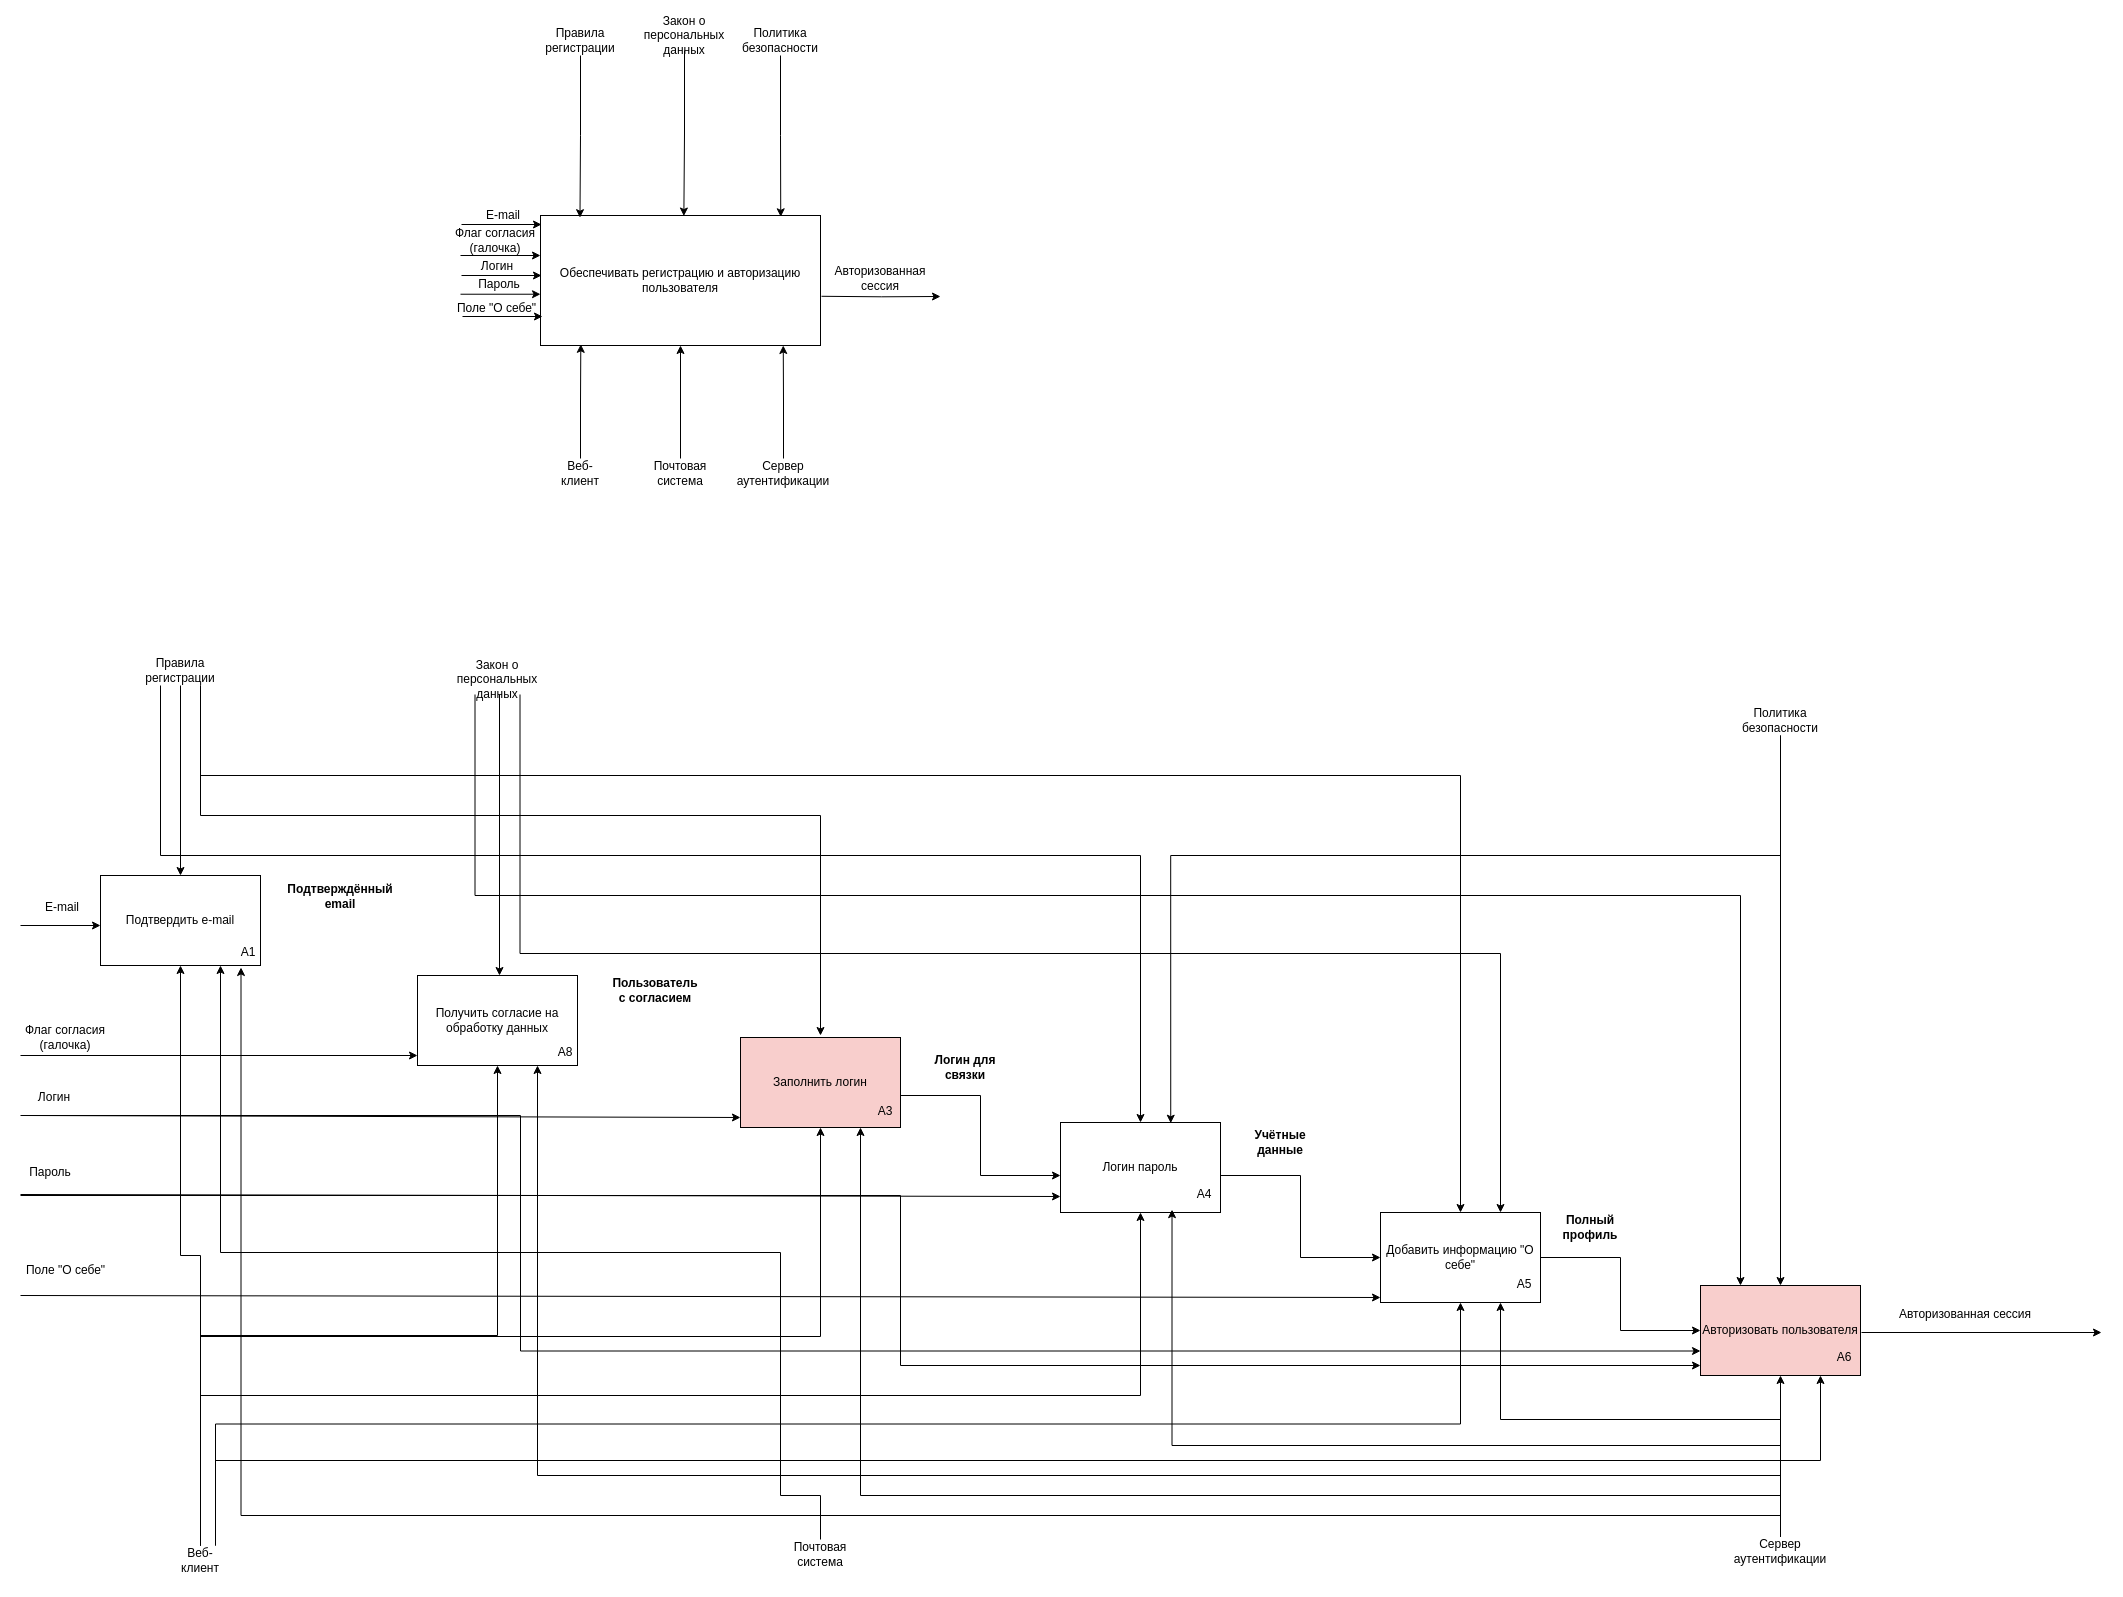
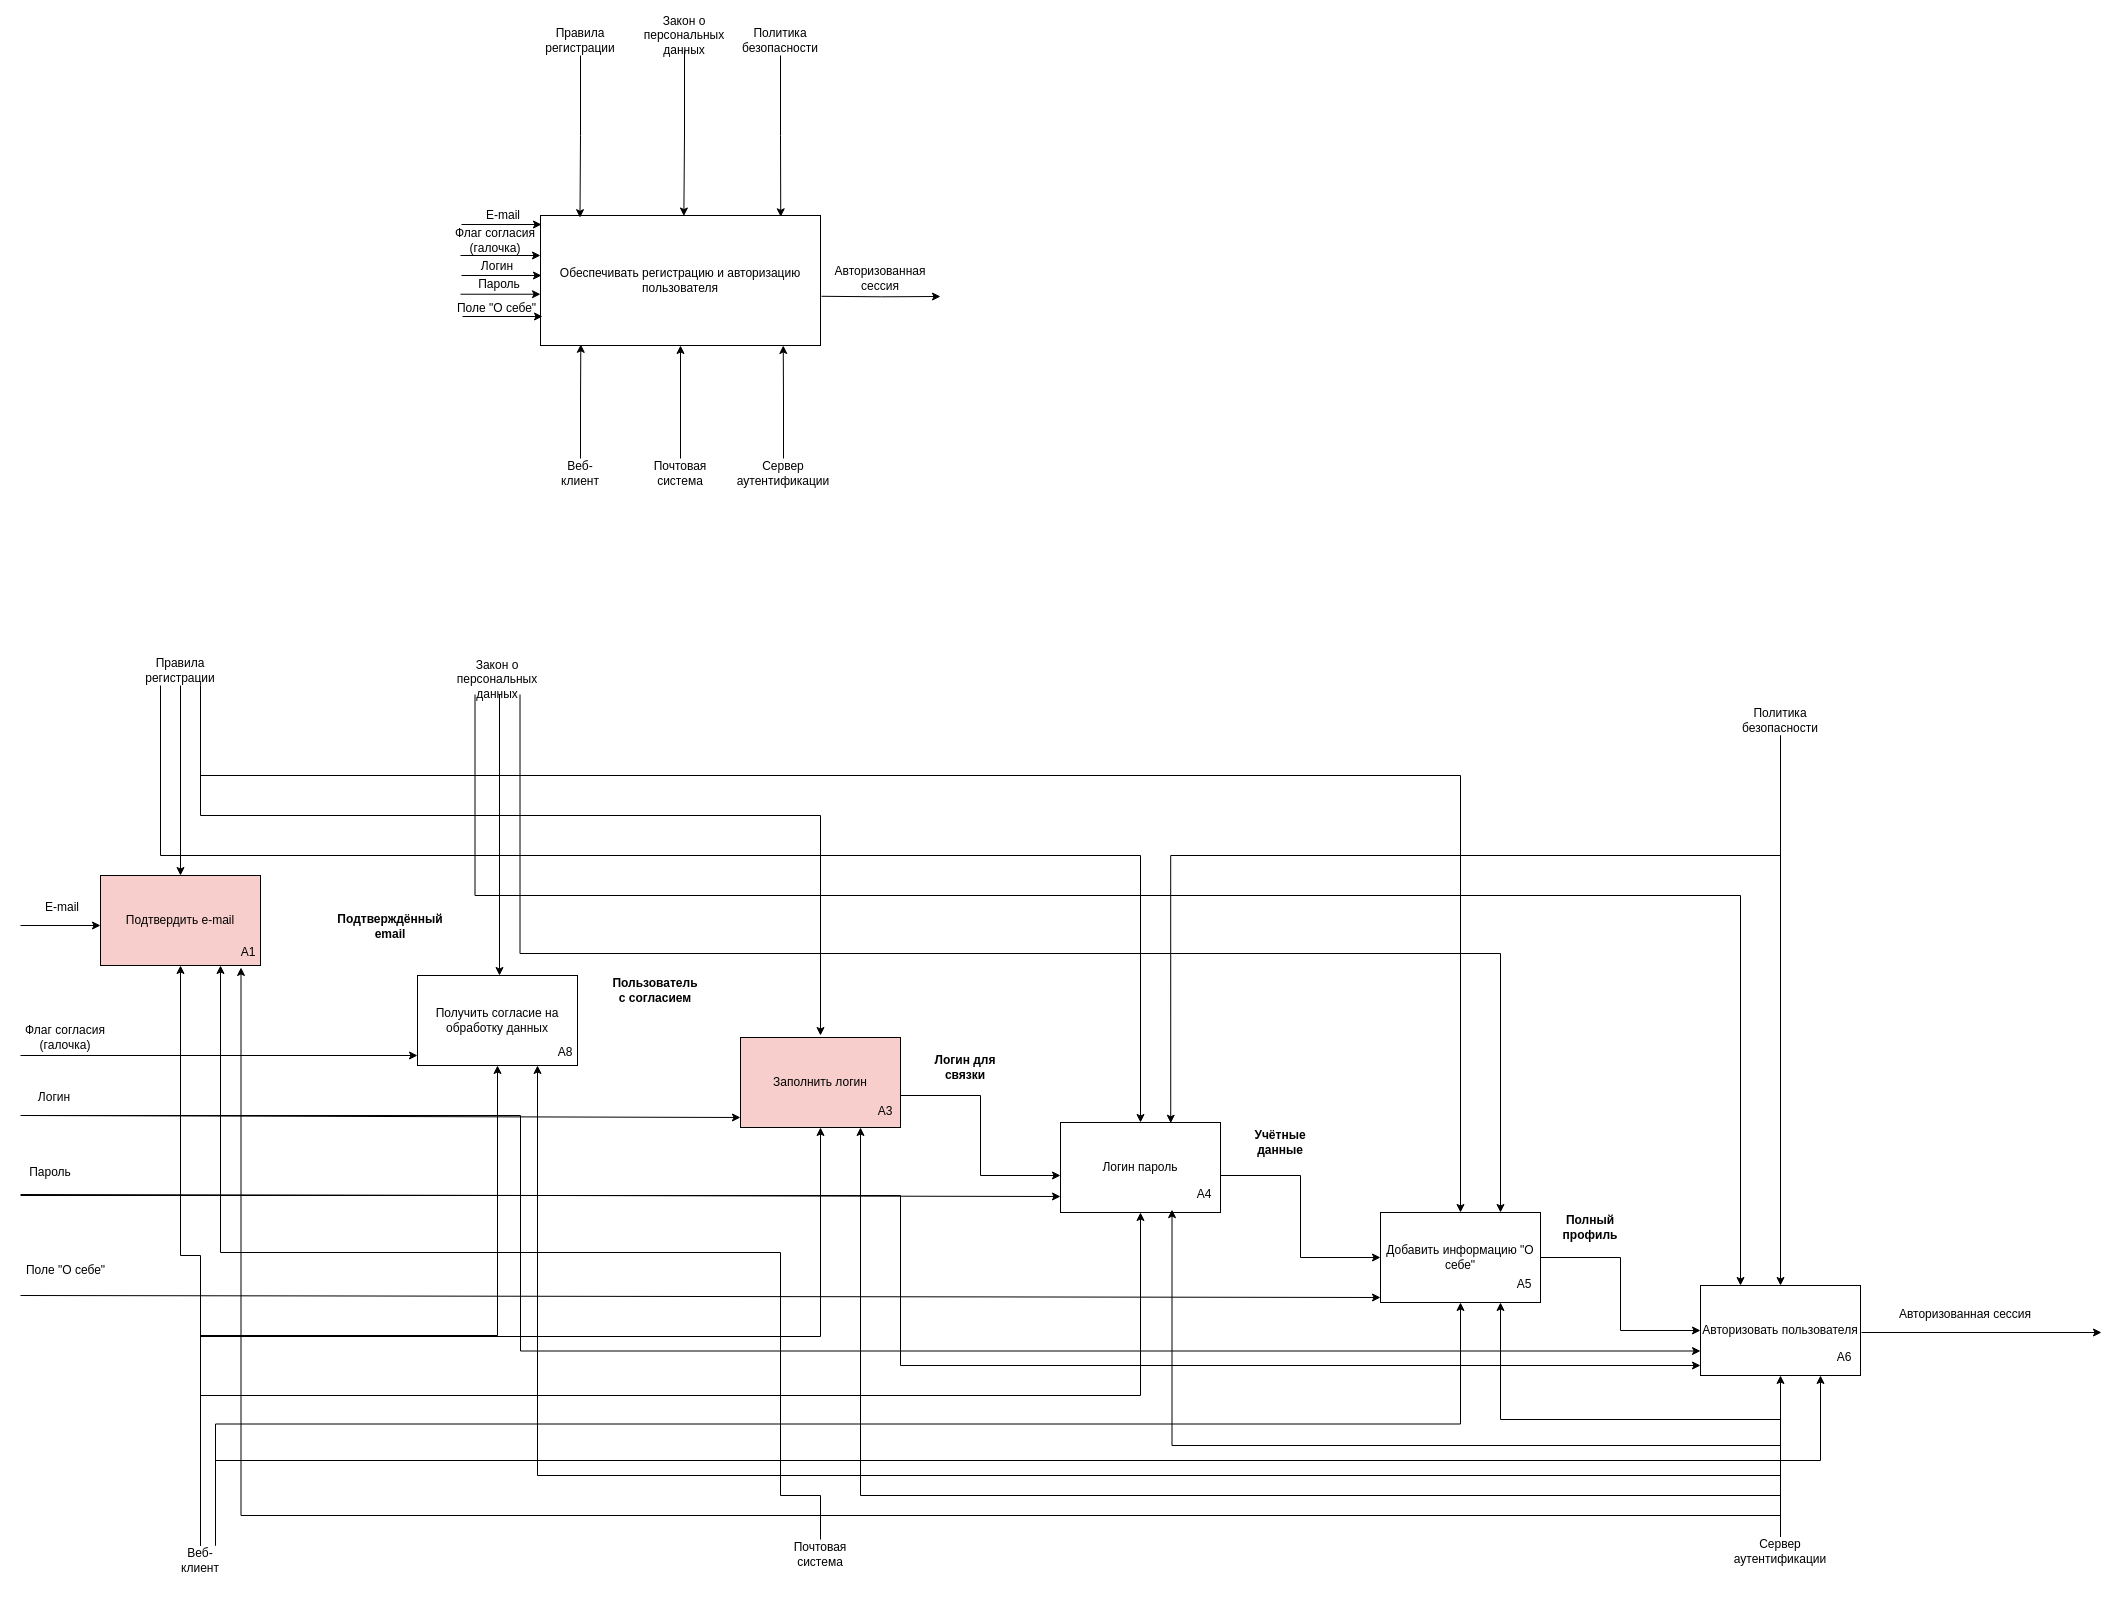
(341, 897) -> (391, 927)
(181, 921) -> (181, 921)
(1781, 1331) -> (1781, 1331)
